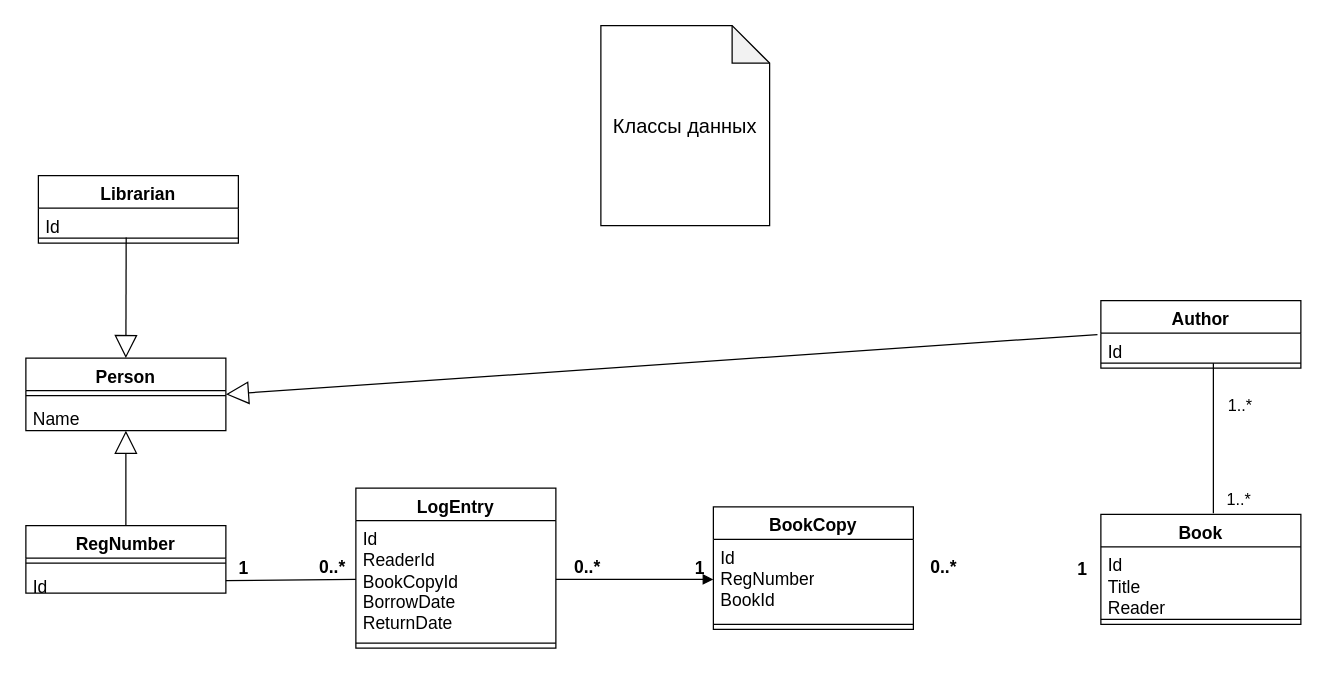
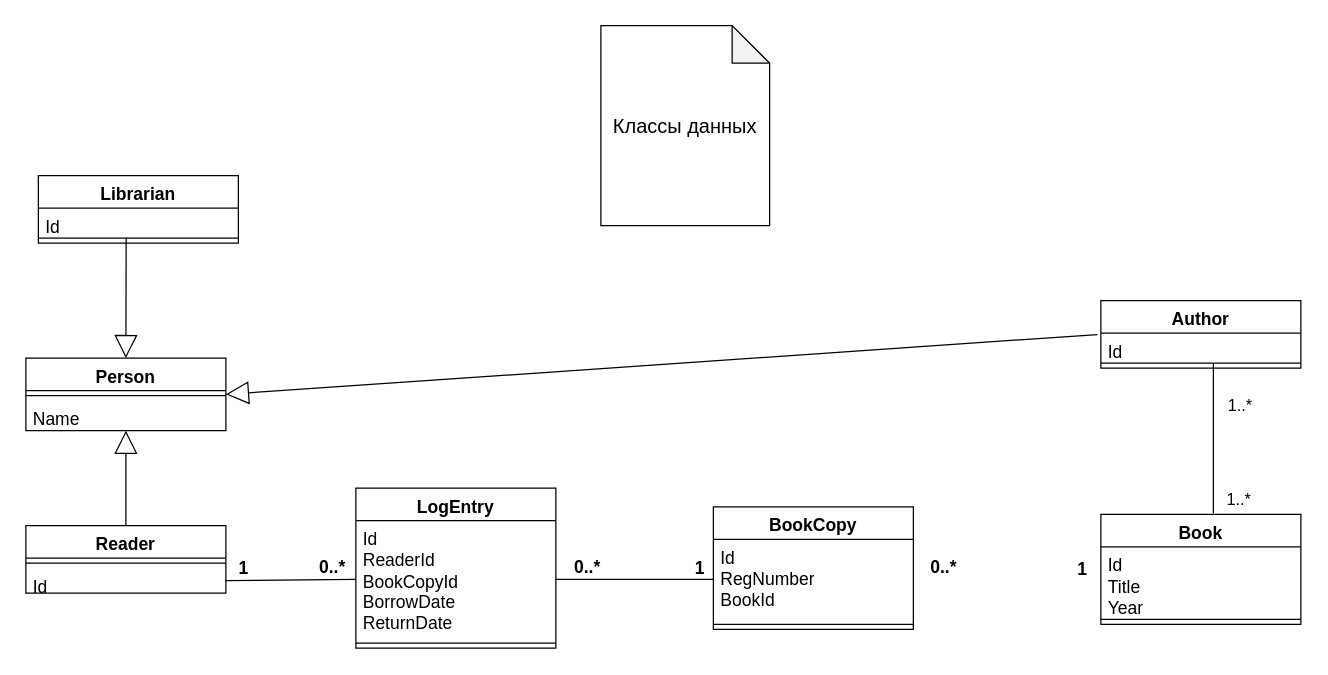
(126, 545) -> (126, 545)
(702, 579) -> (706, 579)
(1138, 587) -> (1128, 587)
